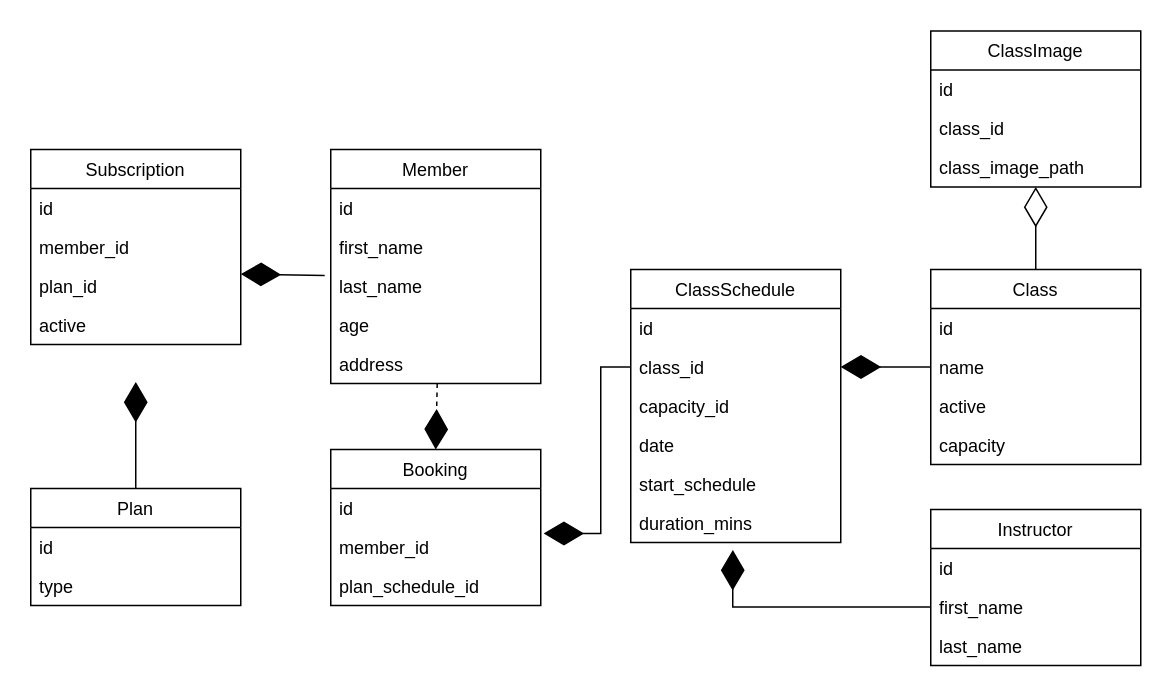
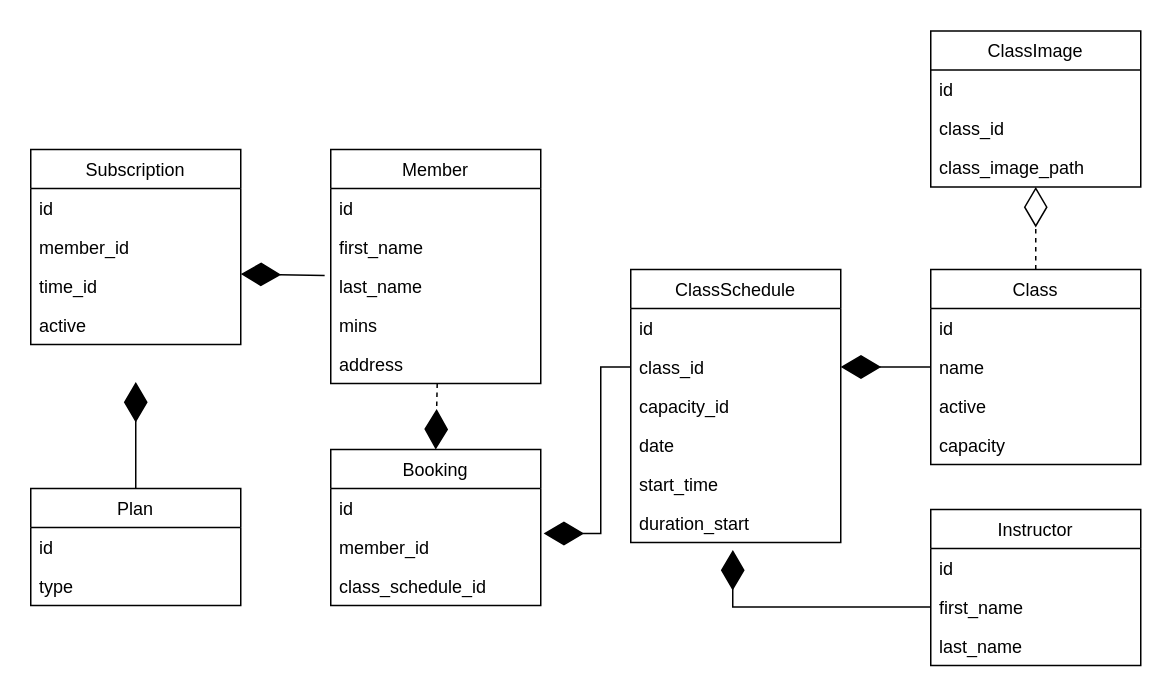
(1036, 246) -> (1036, 246)
(70, 287) -> (70, 287)
(354, 326) -> (357, 326)
(707, 485) -> (687, 485)
(700, 524) -> (707, 524)
(413, 587) -> (418, 587)
